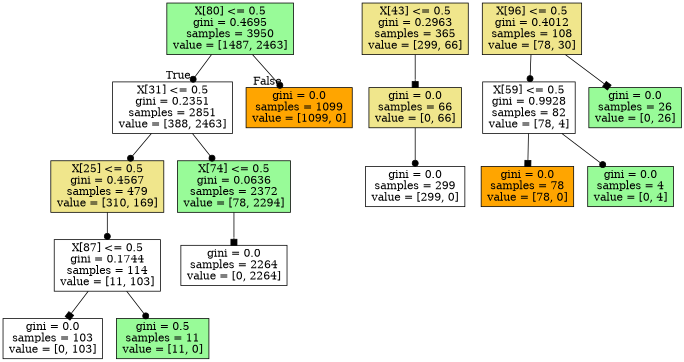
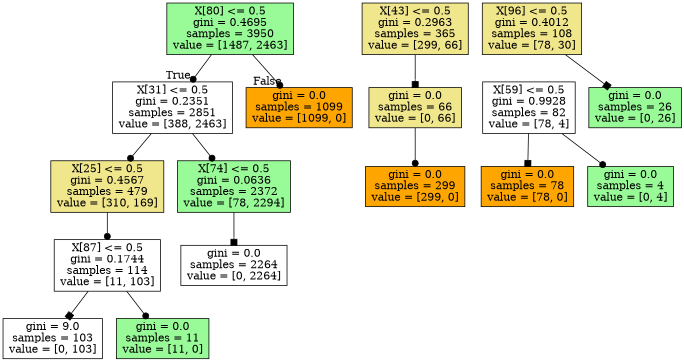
(531, 65) -> none
(415, 187) -> (415, 187)
(53, 339) -> (53, 339)
(163, 339) -> (163, 339)
